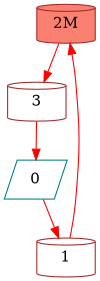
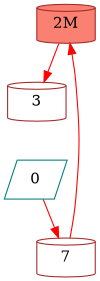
(36, 135) -> none
(66, 258) -> (66, 258)
